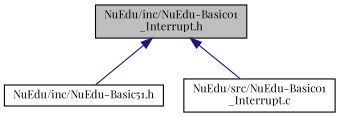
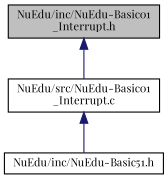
(120, 65) -> (84, 138)
